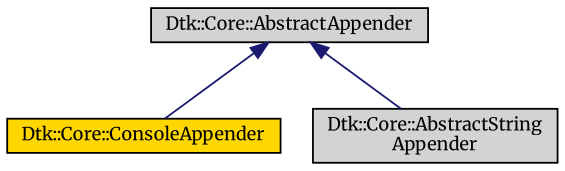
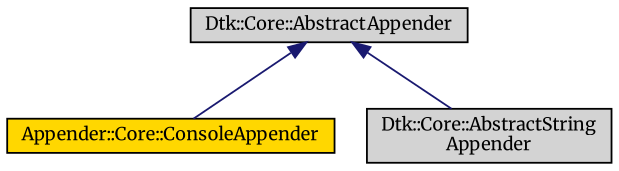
(144, 136) -> (171, 136)
